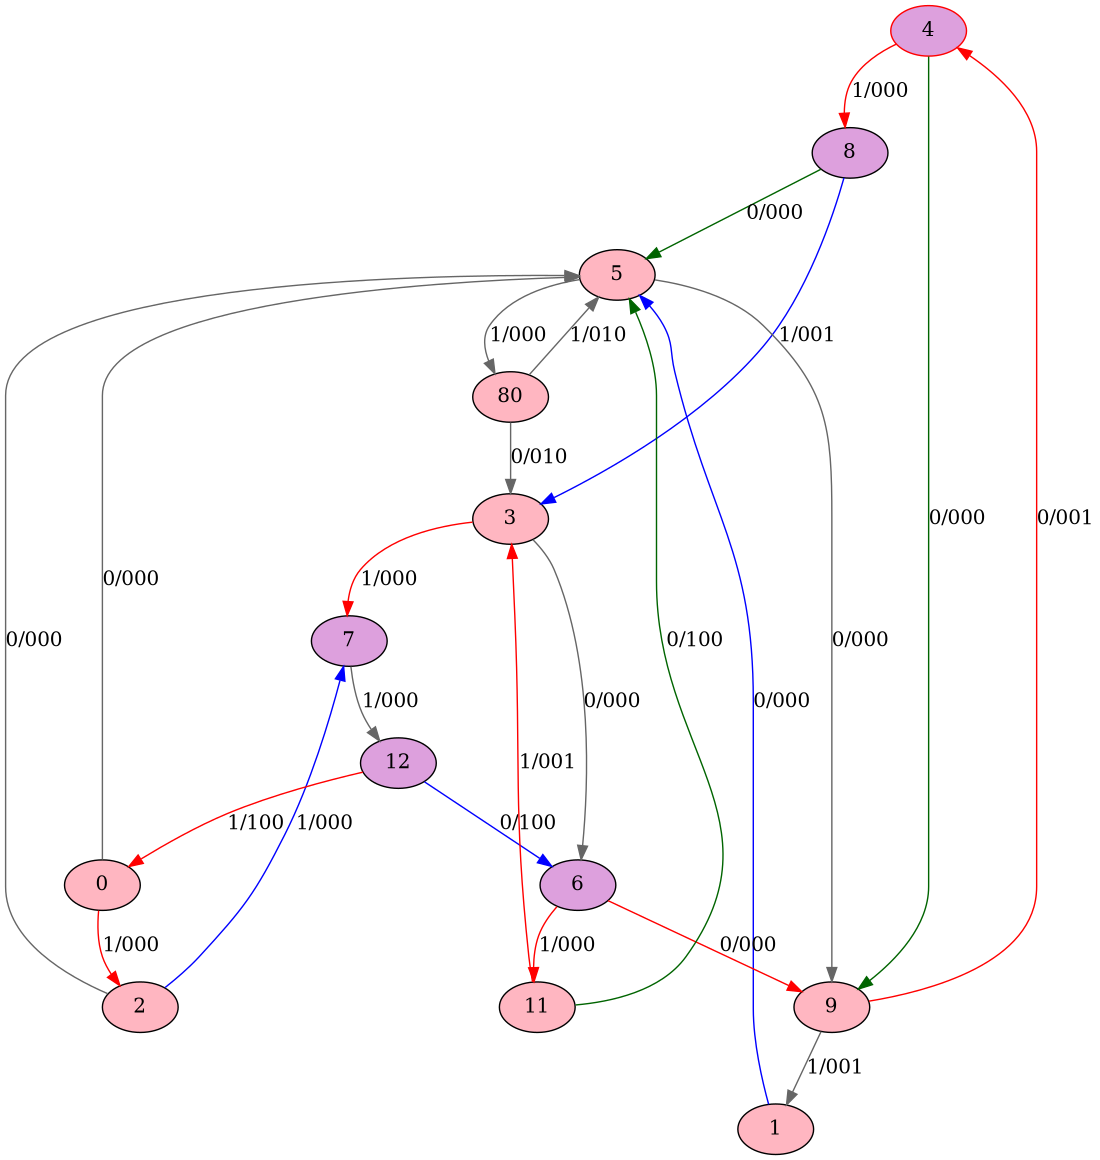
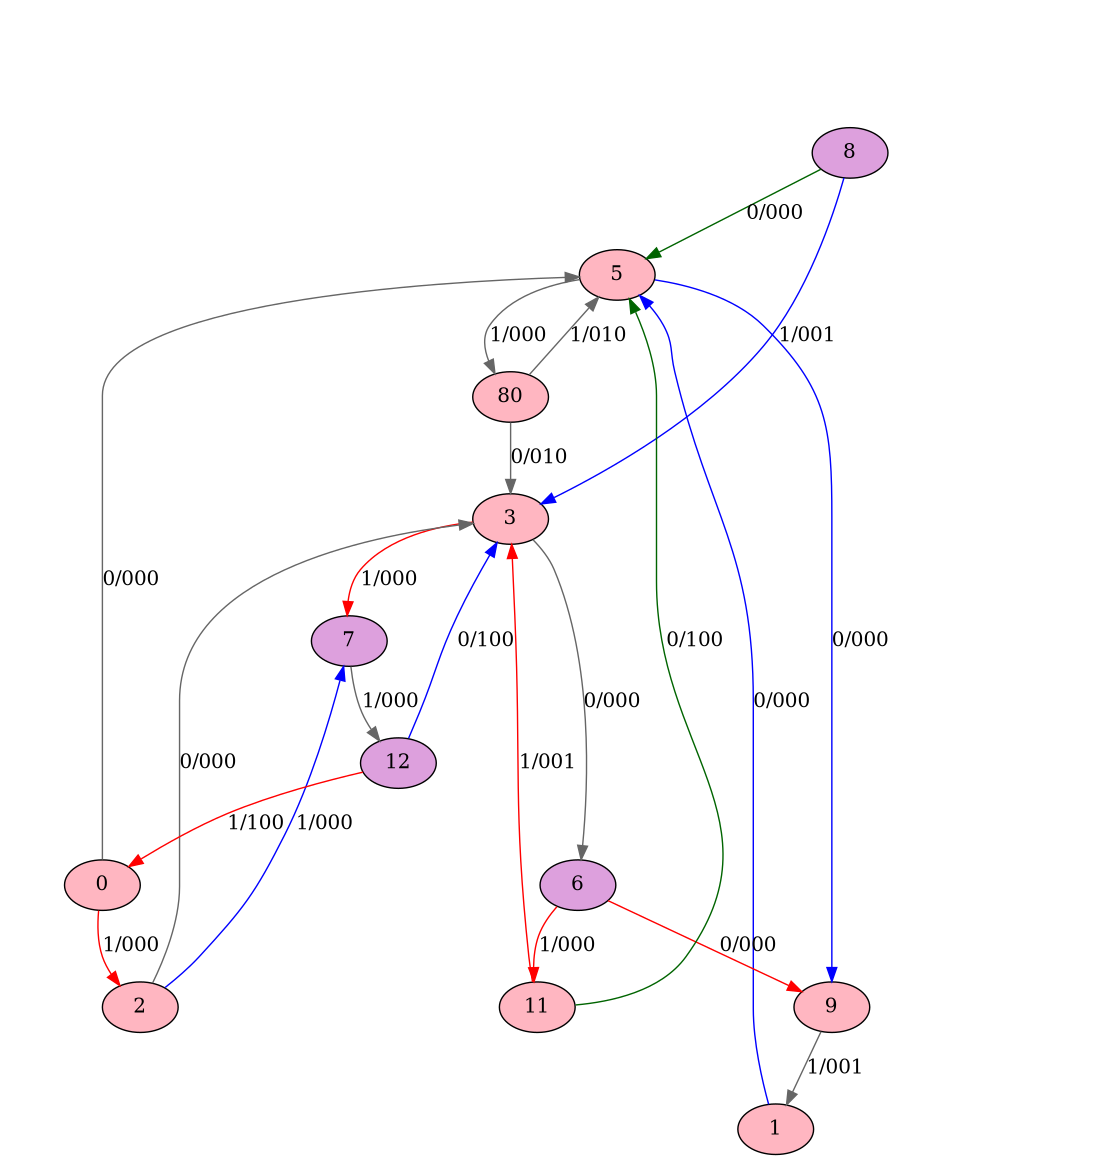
(929, 31) -> none
(6, 421) -> (186, 666)
(832, 577) -> (832, 577)
(482, 820) -> (445, 645)
